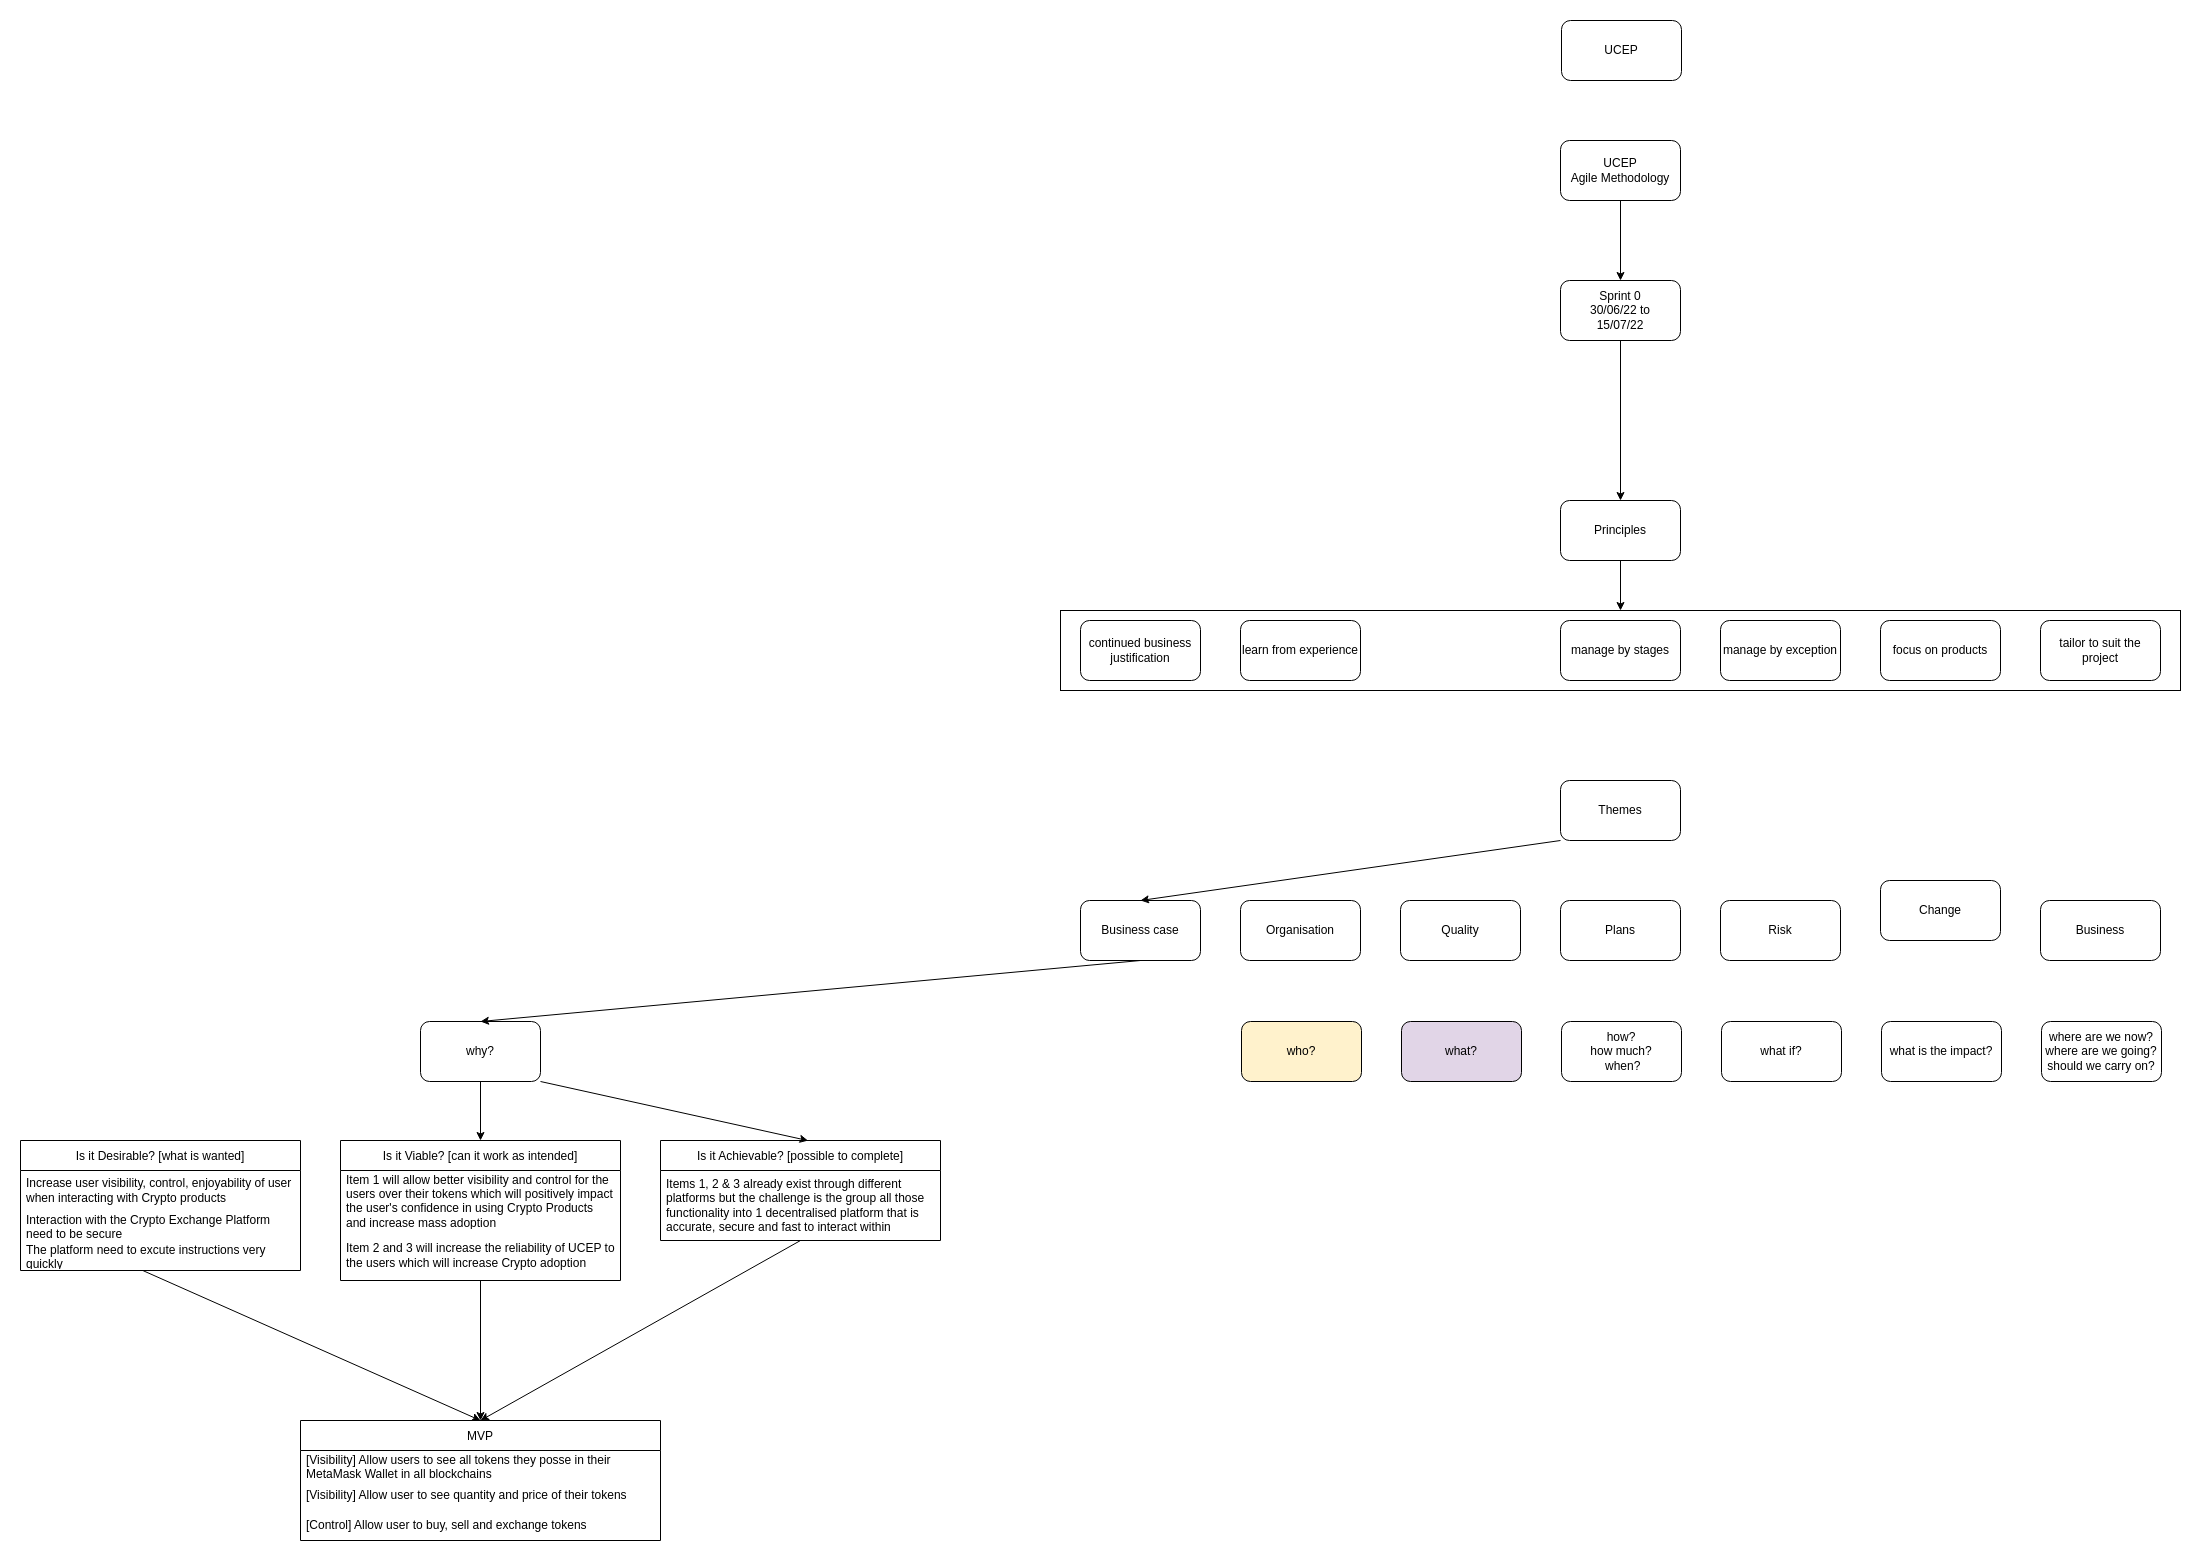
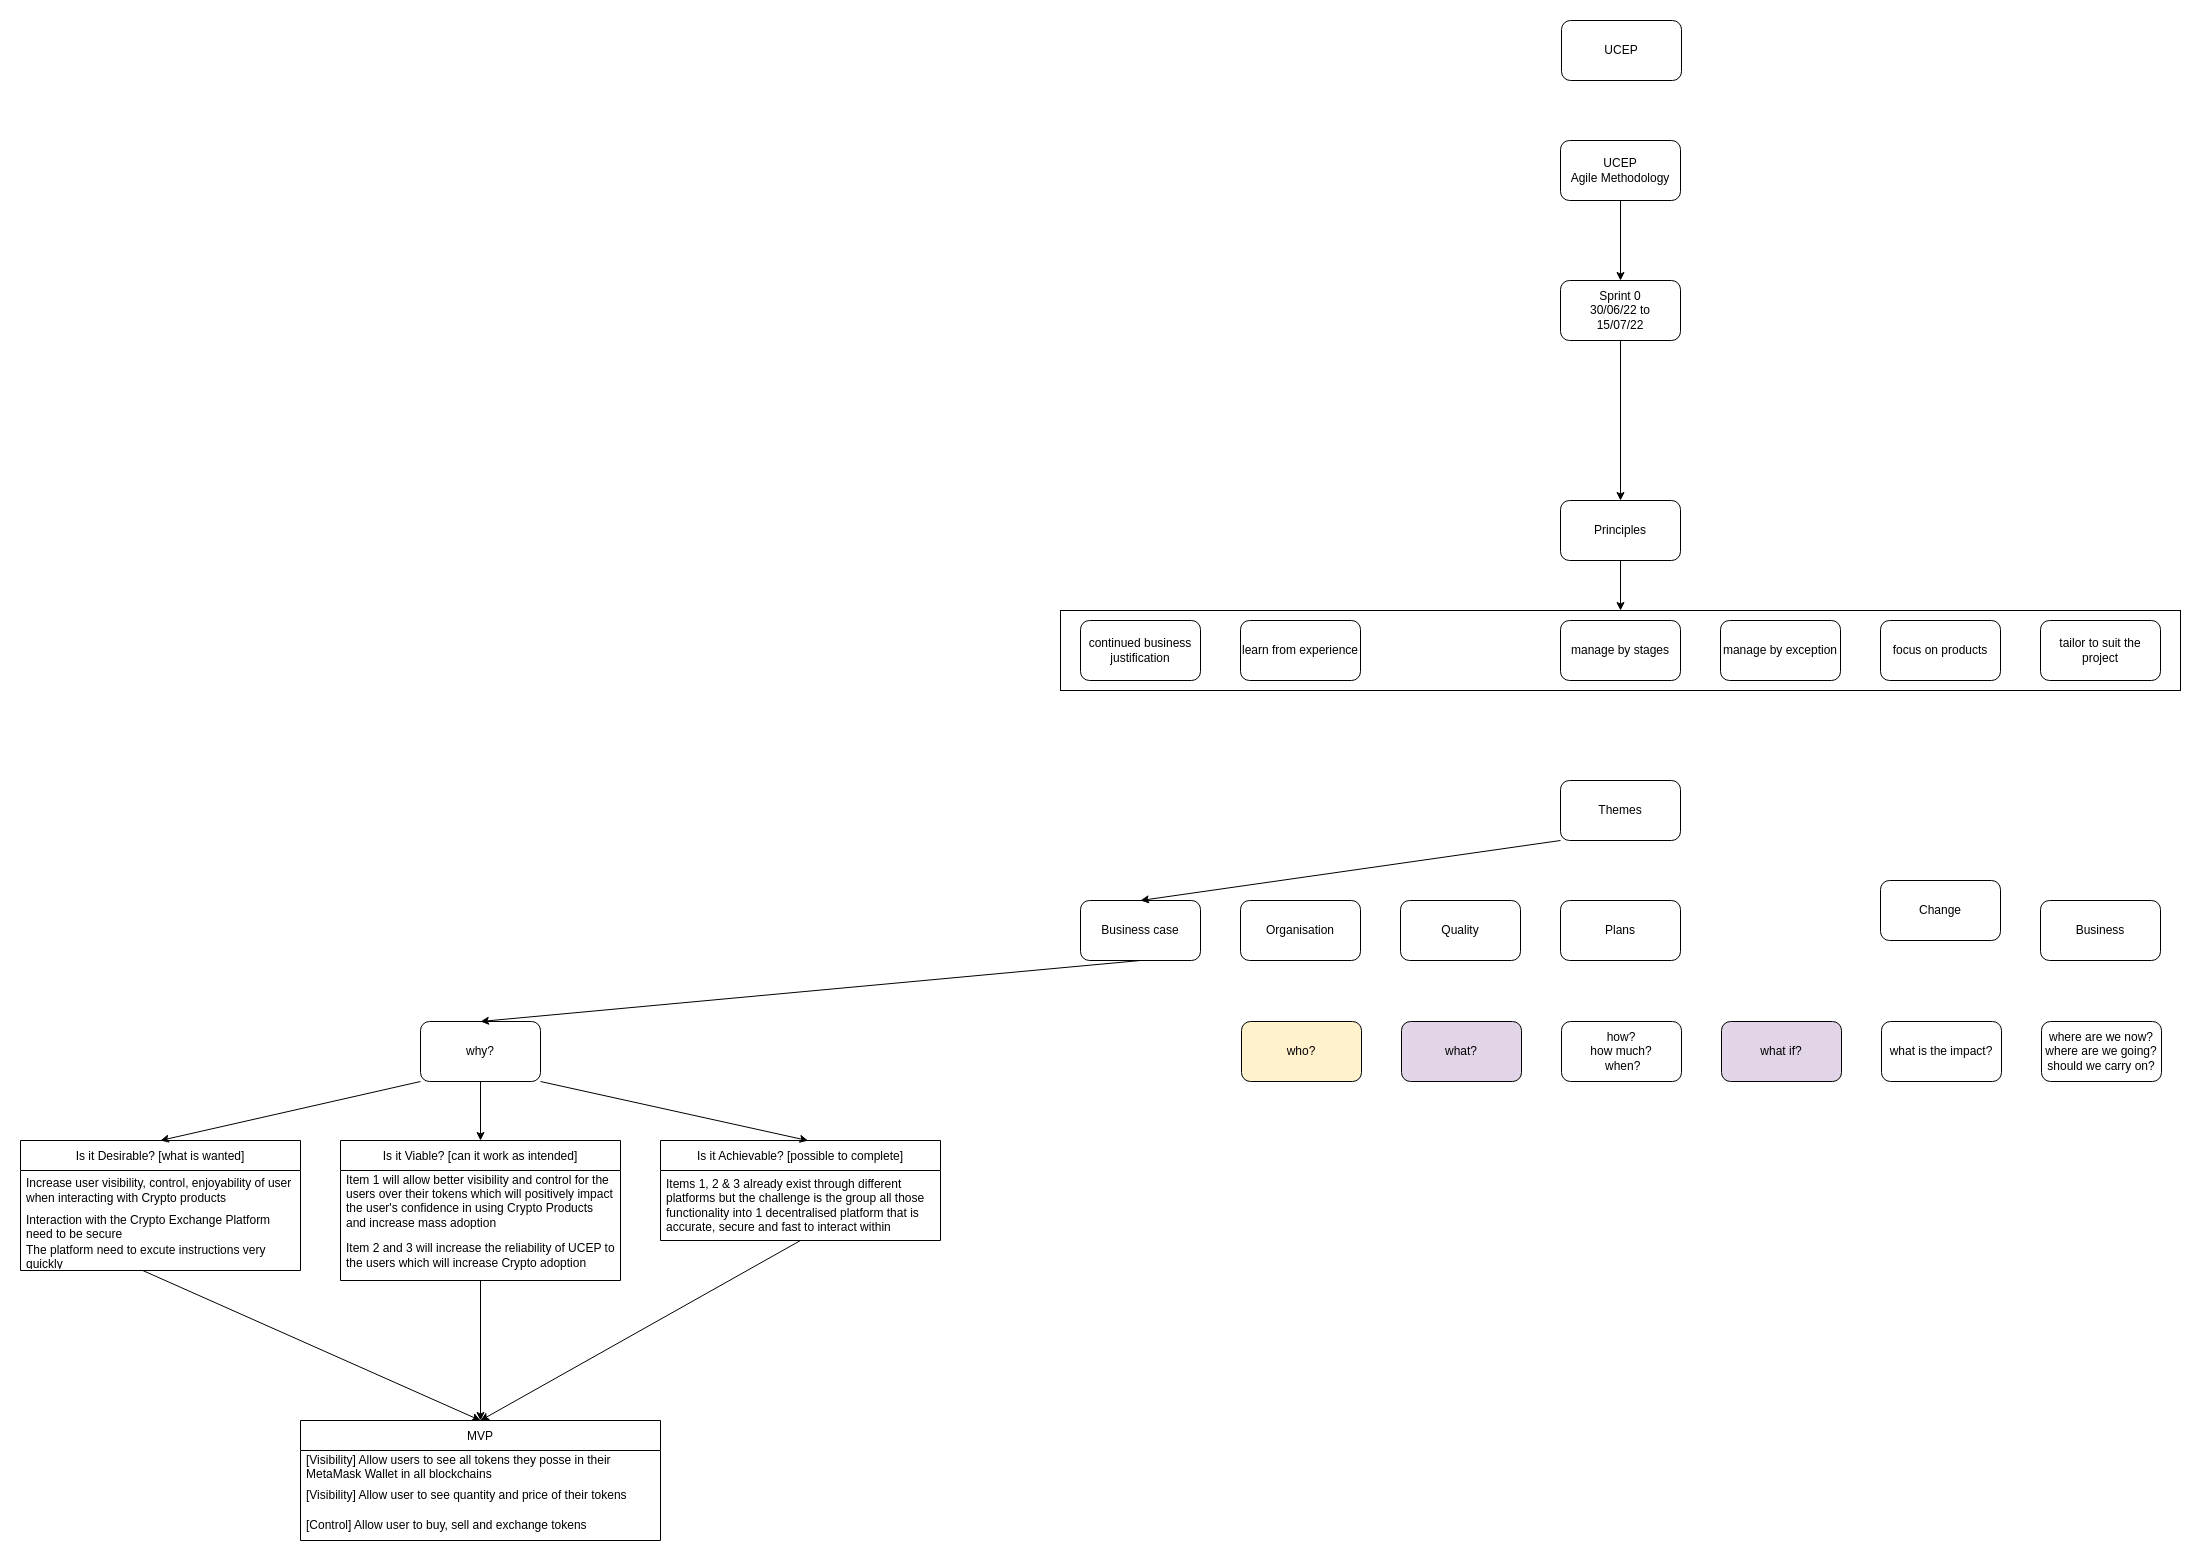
(1781, 931) -> none
(1782, 1052) -> (1782, 1052)
none -> (294, 1110)
